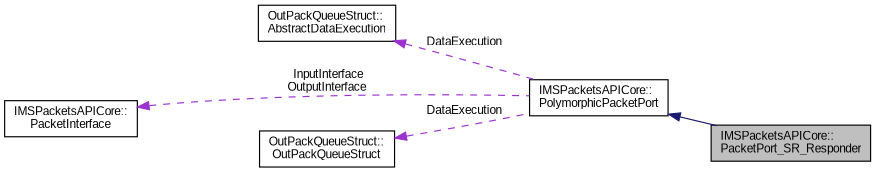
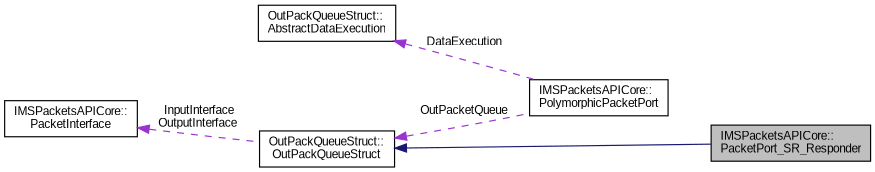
(339, 96) -> (204, 136)
(463, 111) -> (463, 111)
(698, 121) -> (559, 146)
